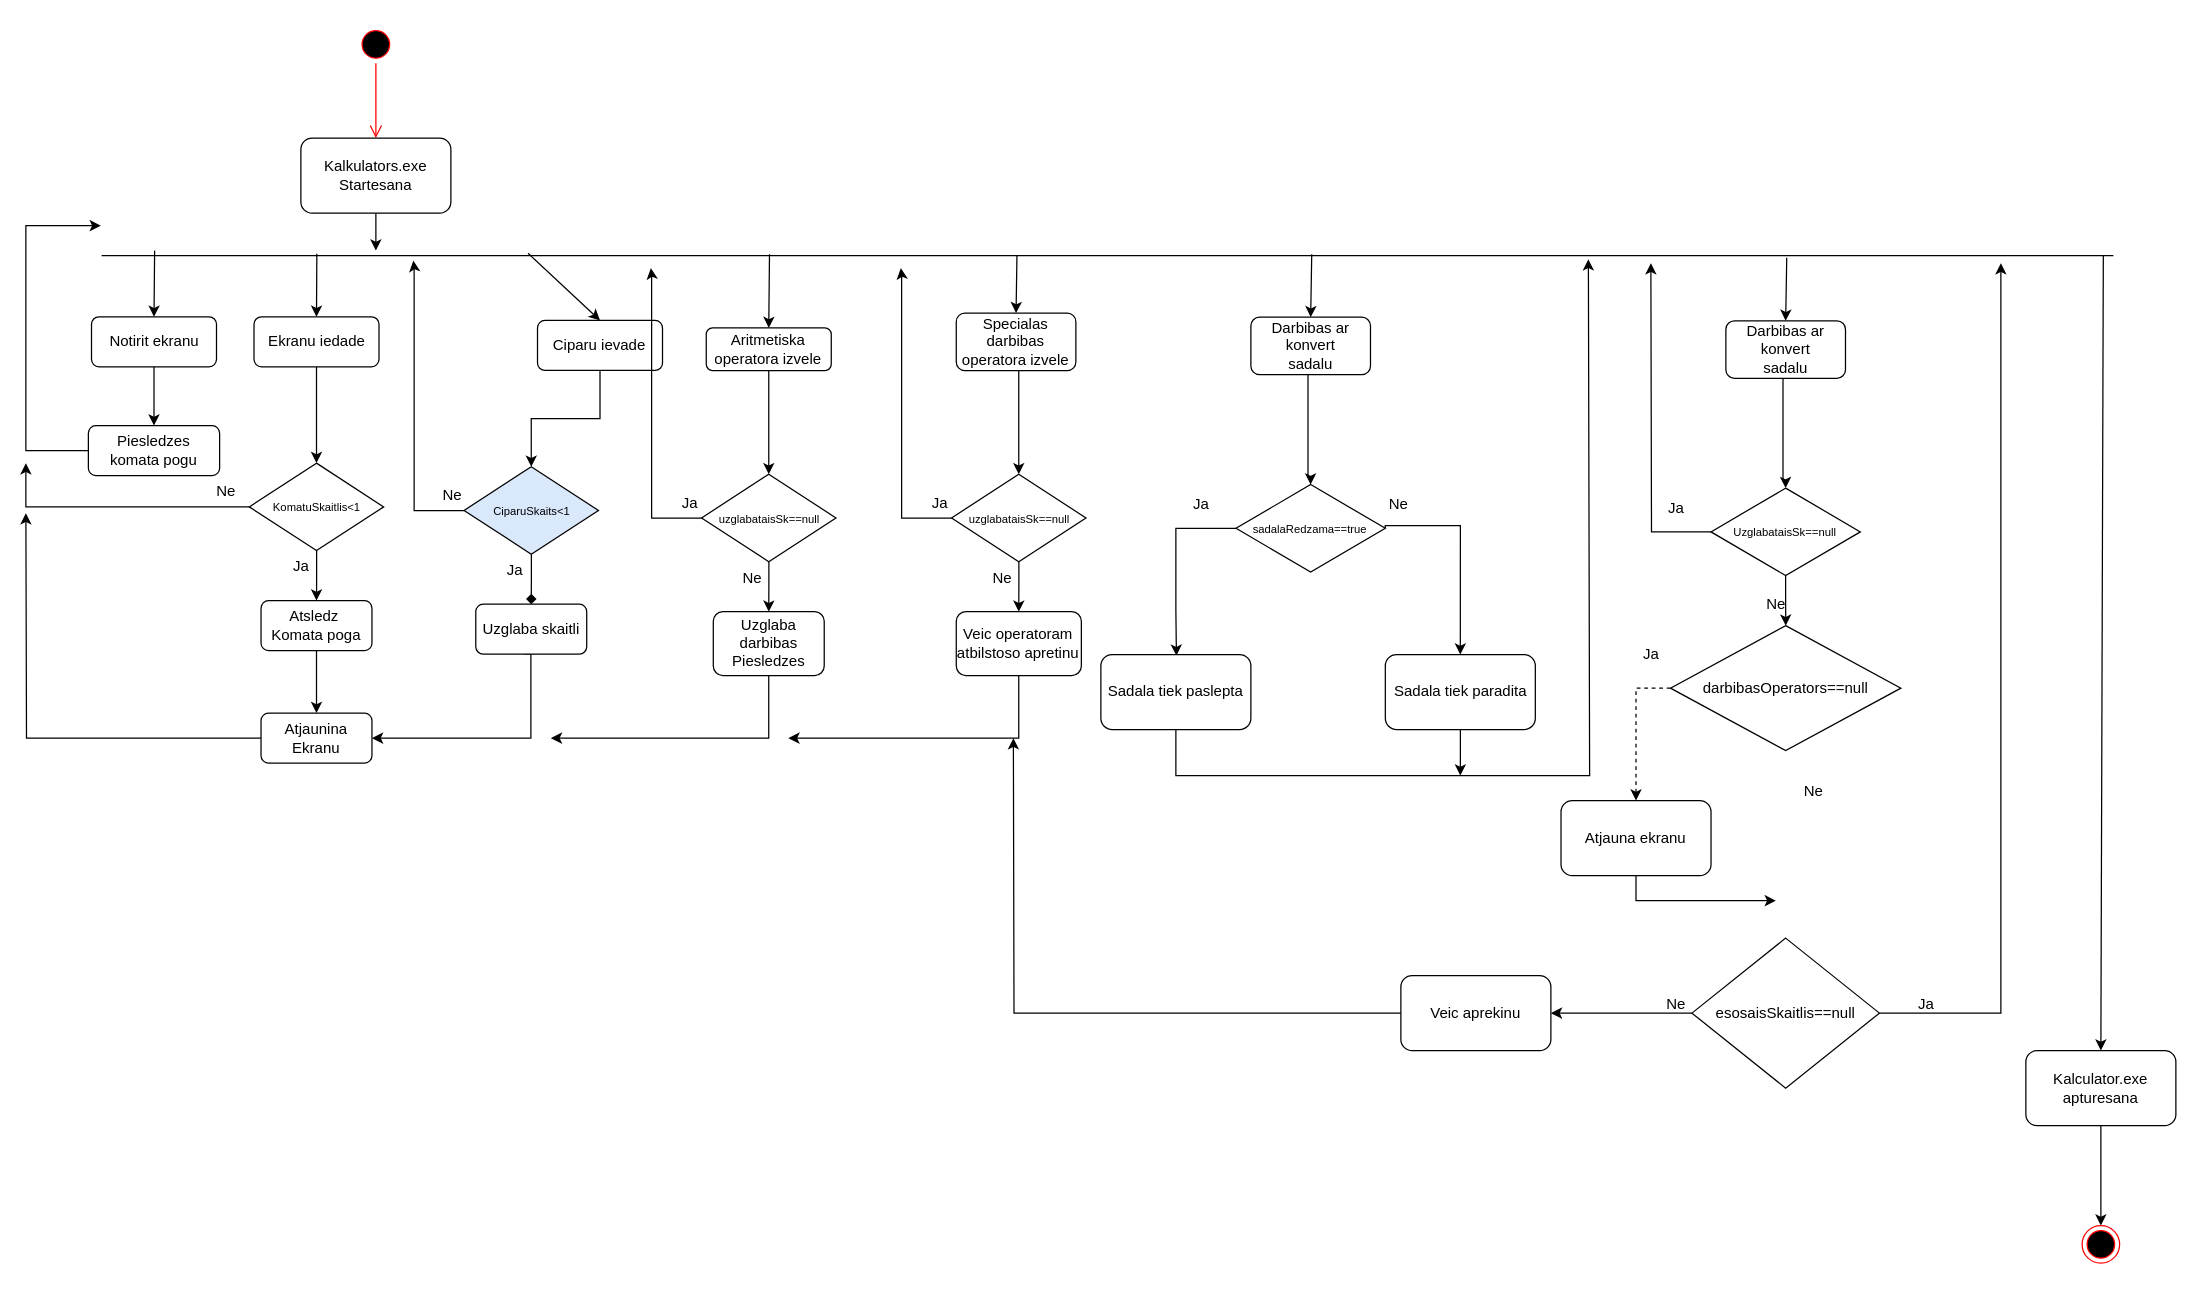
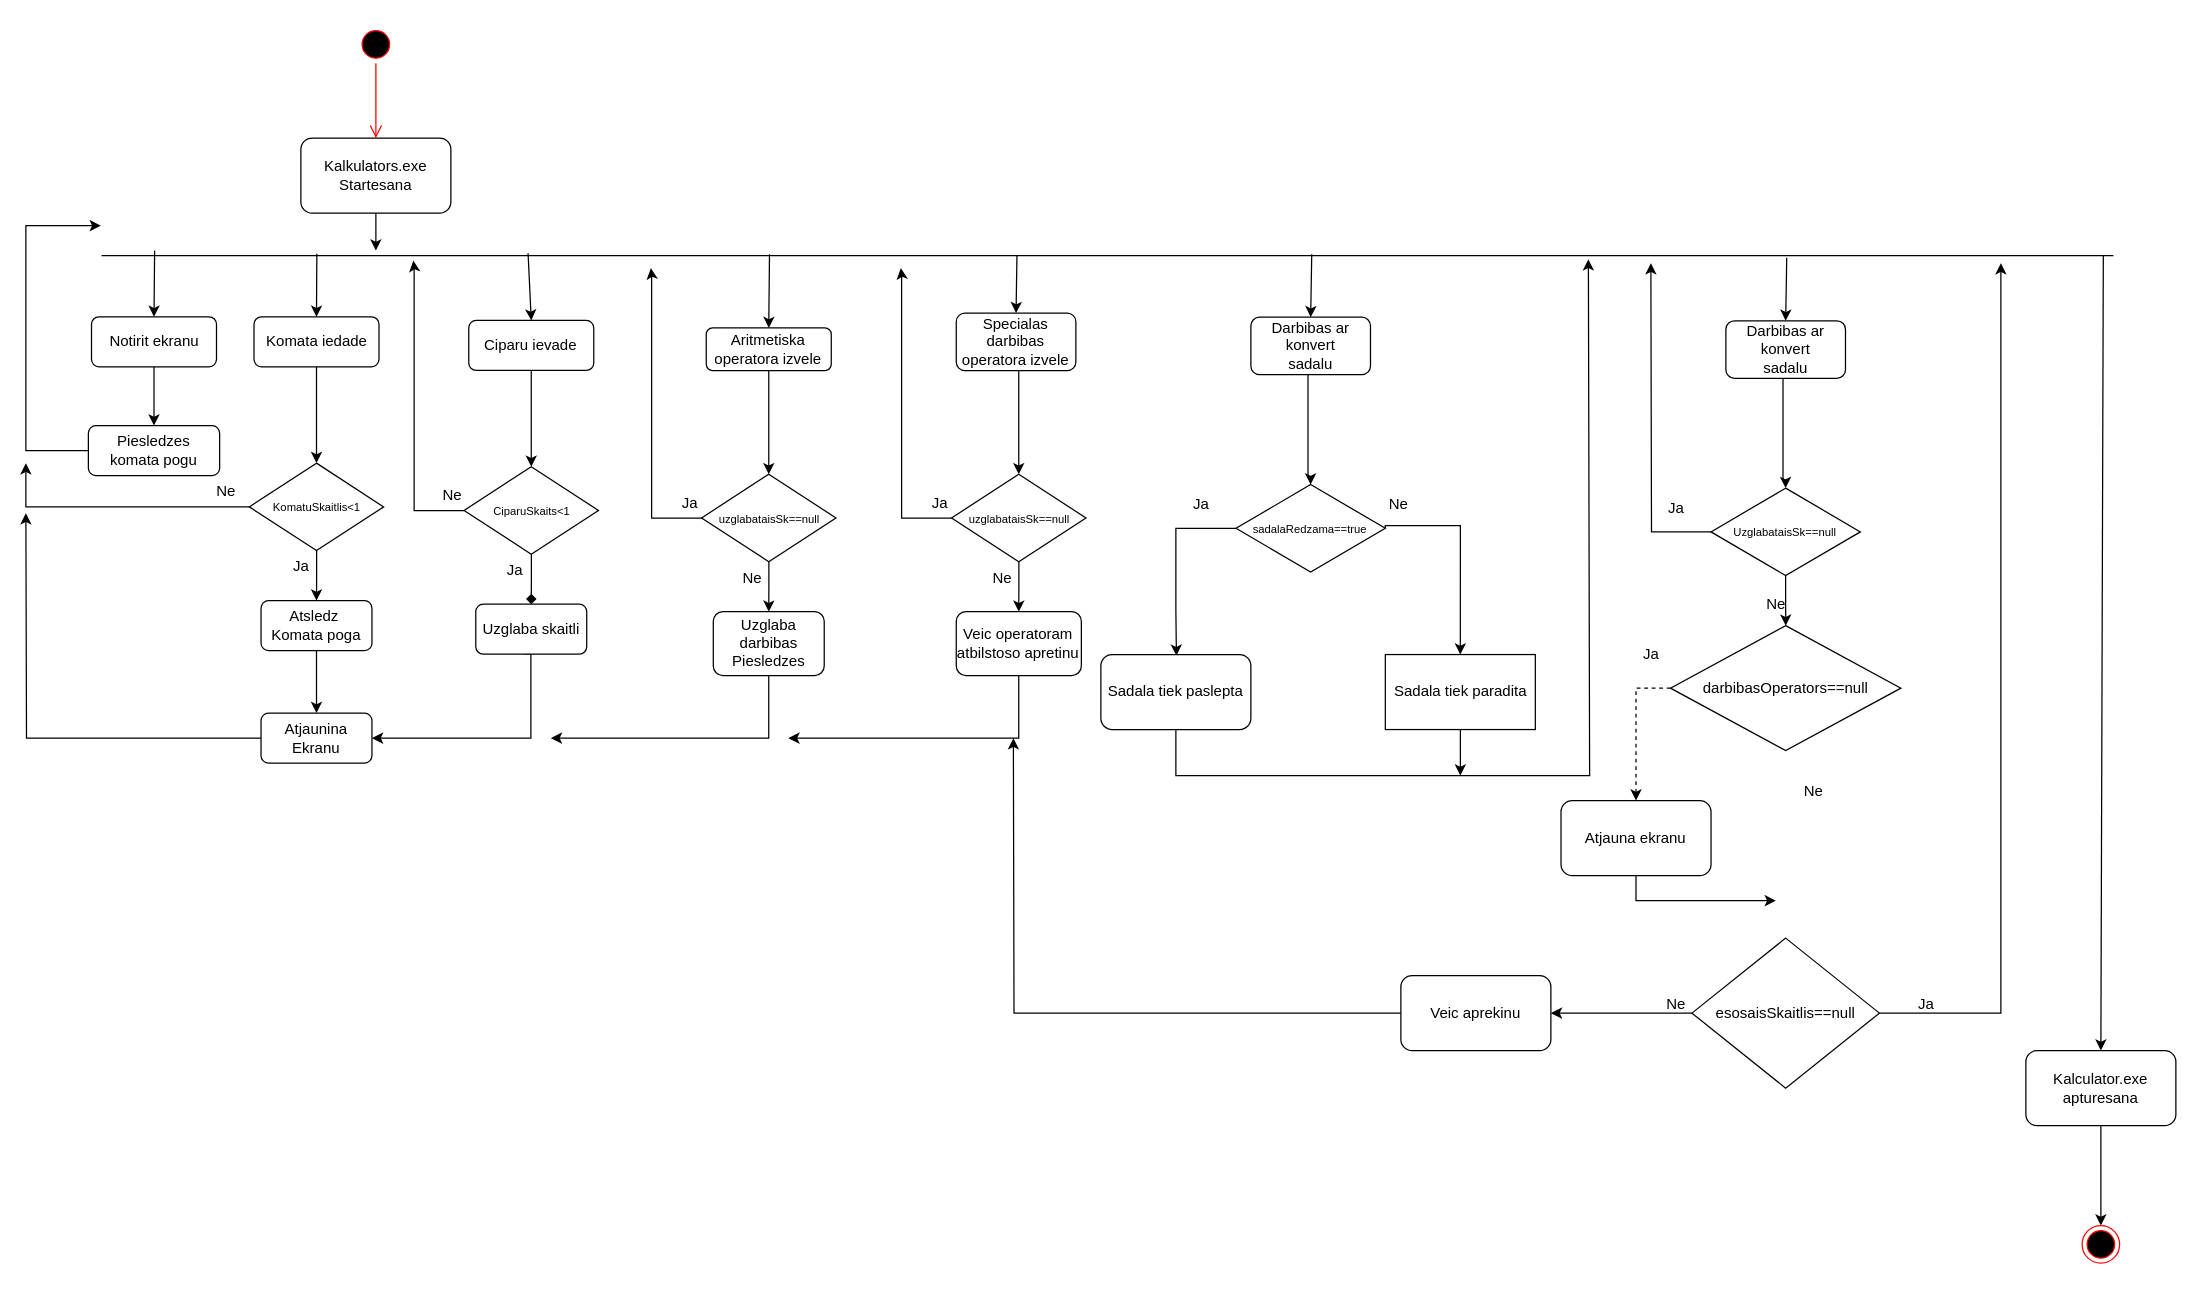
(317, 342) -> (317, 342)
(600, 345) -> (531, 345)
(531, 510) -> (531, 510)
(1460, 692) -> (1460, 692)
